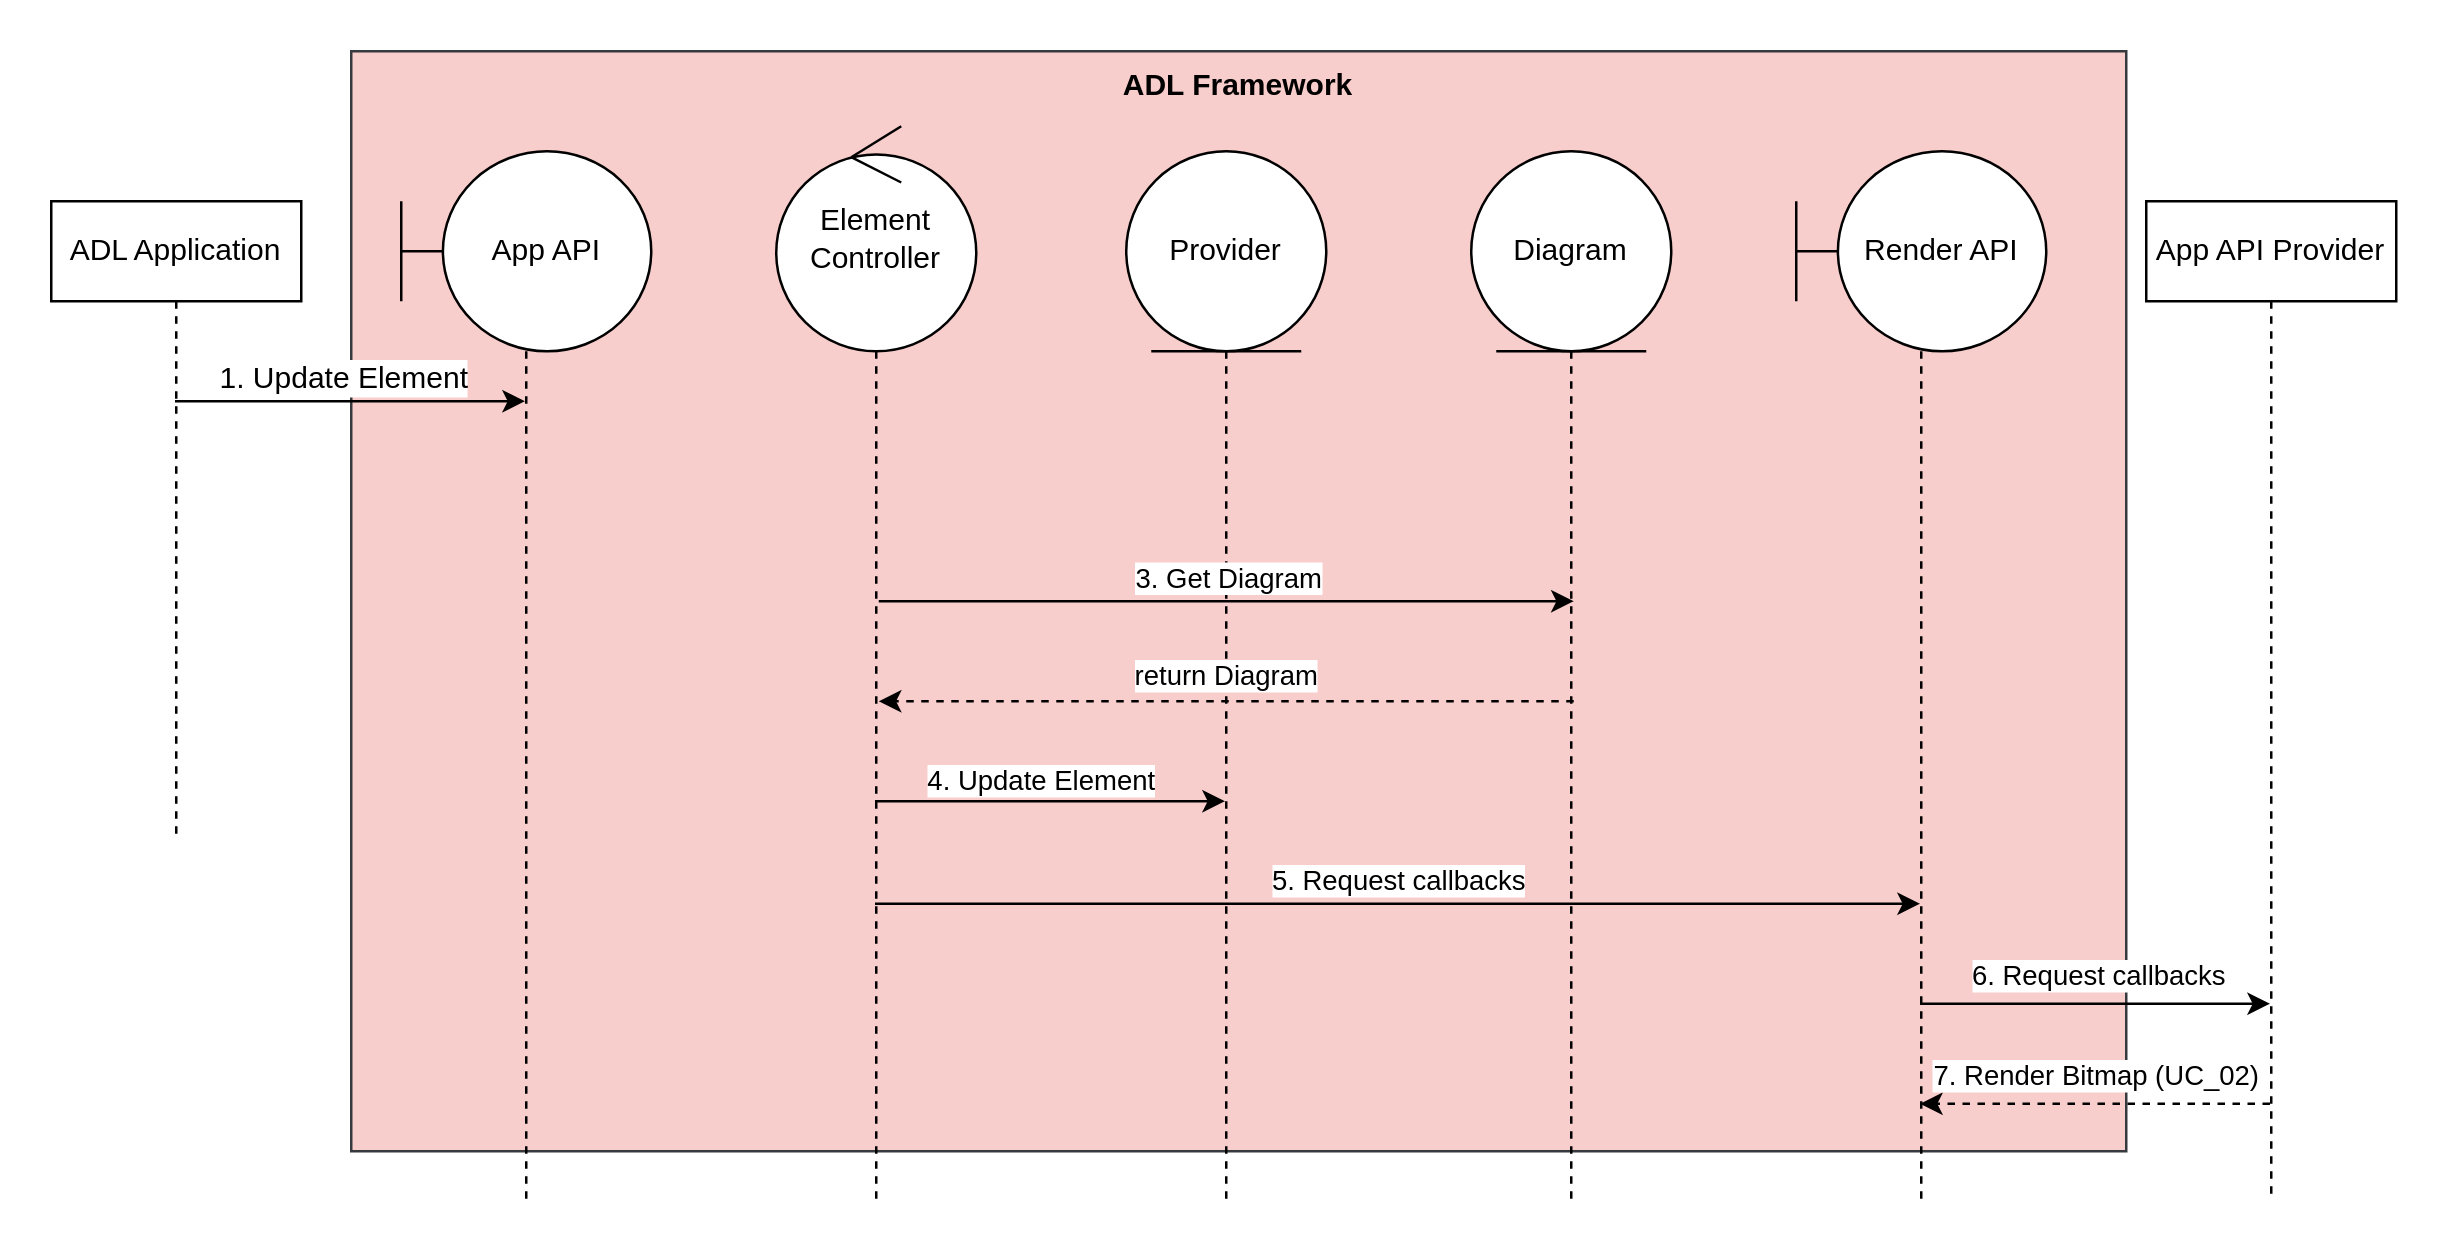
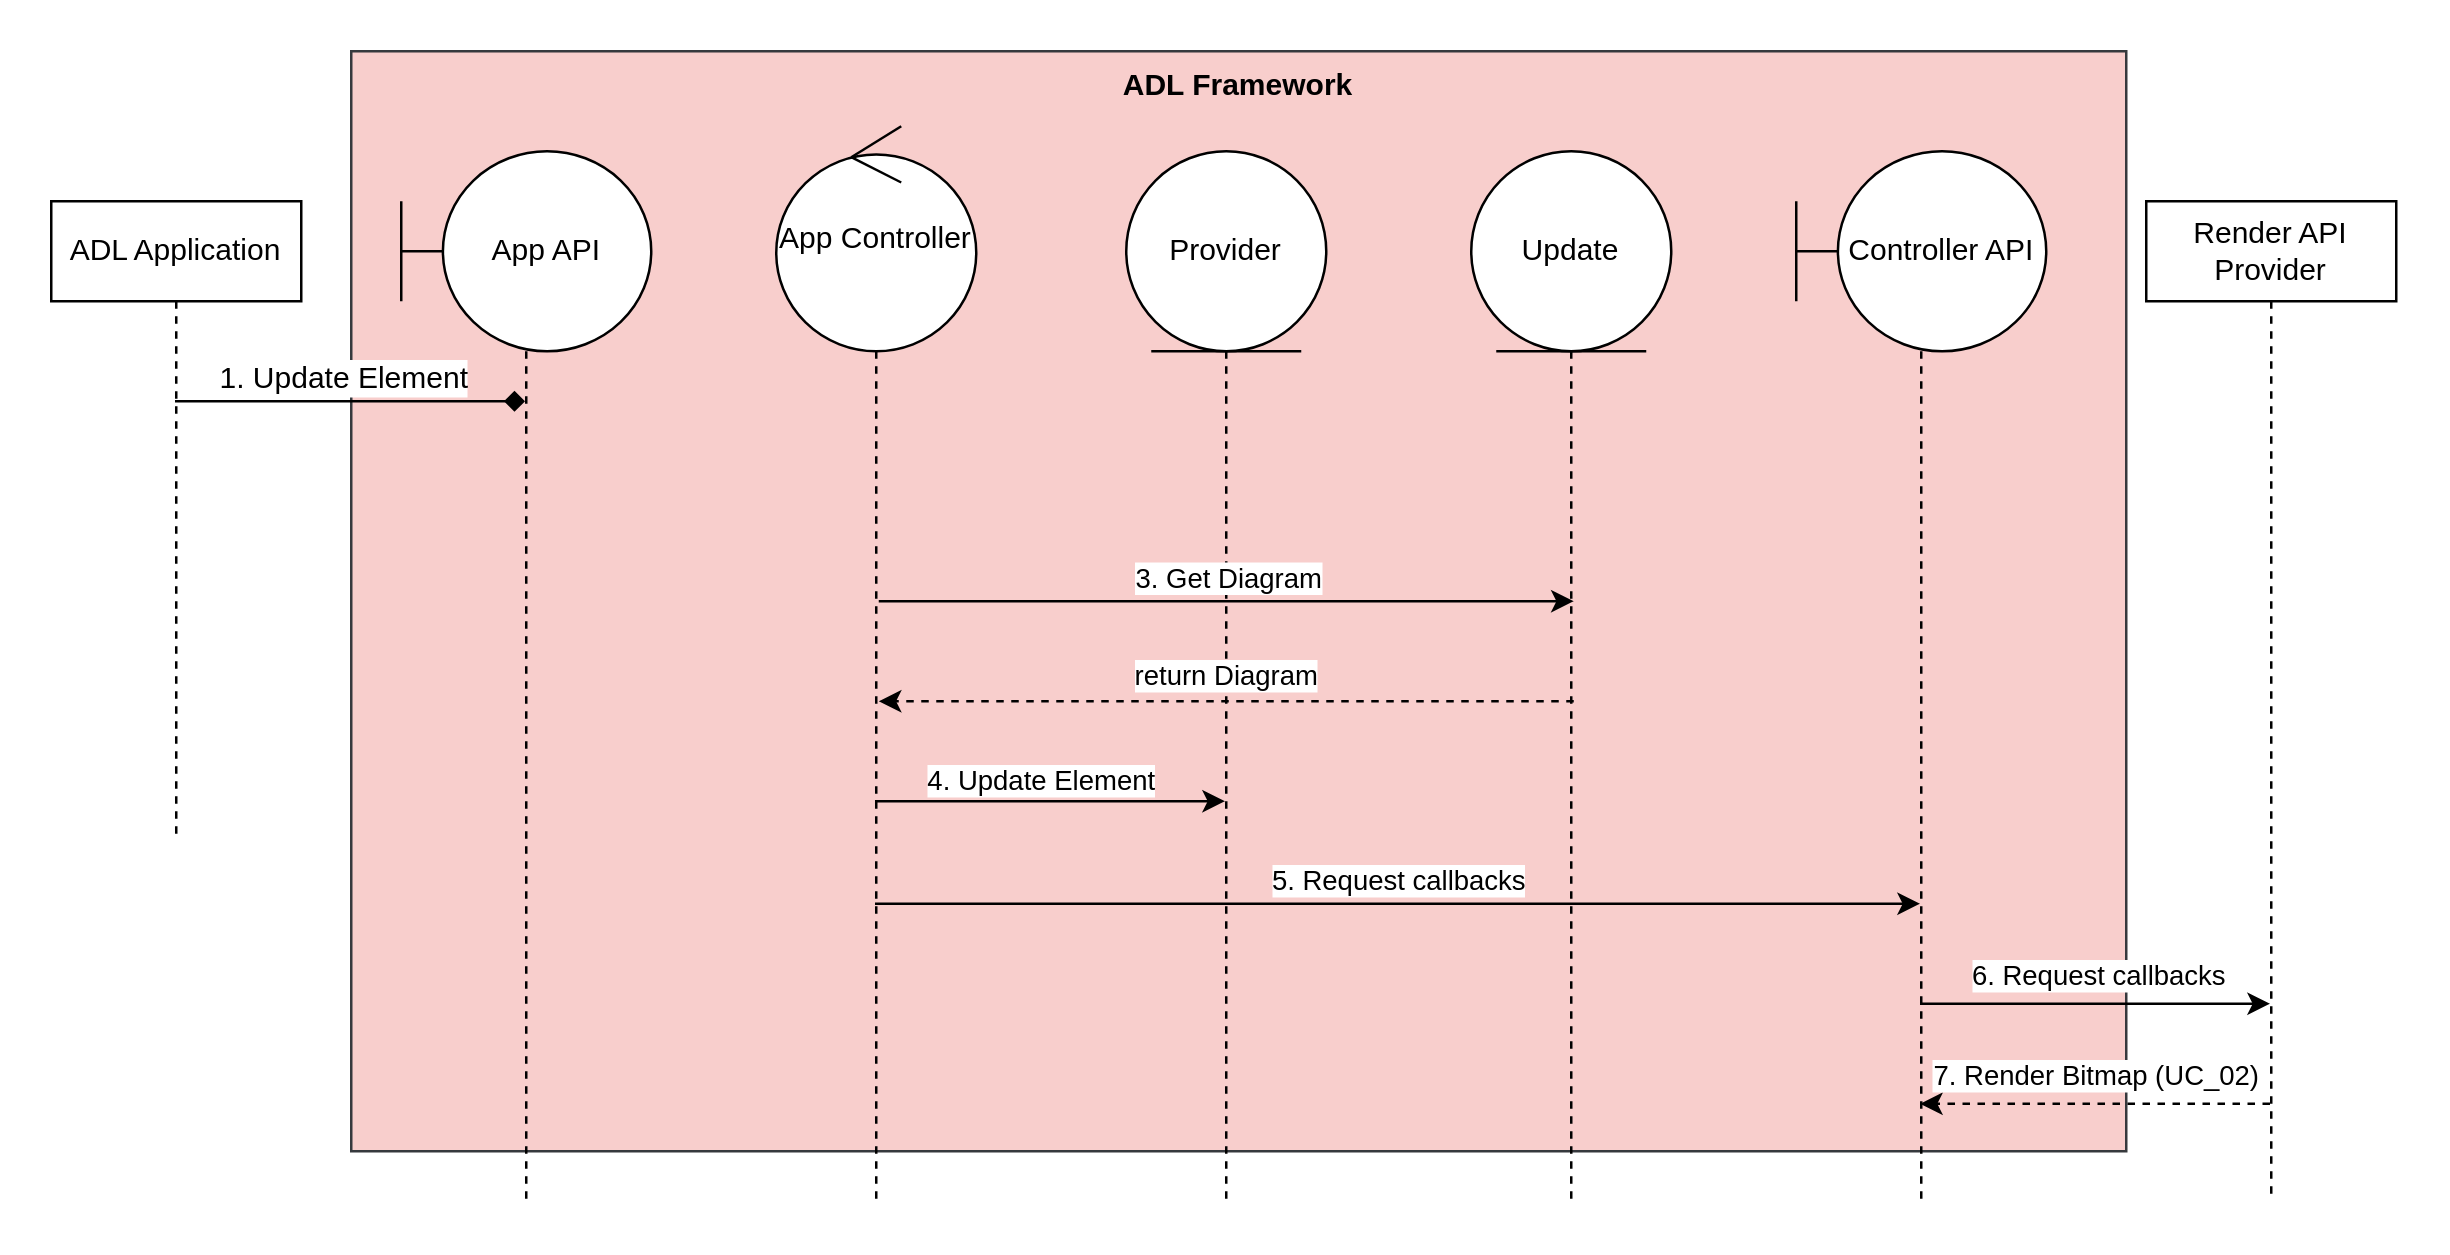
(876, 239) -> (876, 239)
(1571, 251) -> (1571, 251)
(1921, 251) -> (1921, 251)
(2271, 251) -> (2271, 251)
(506, 401) -> (505, 401)
